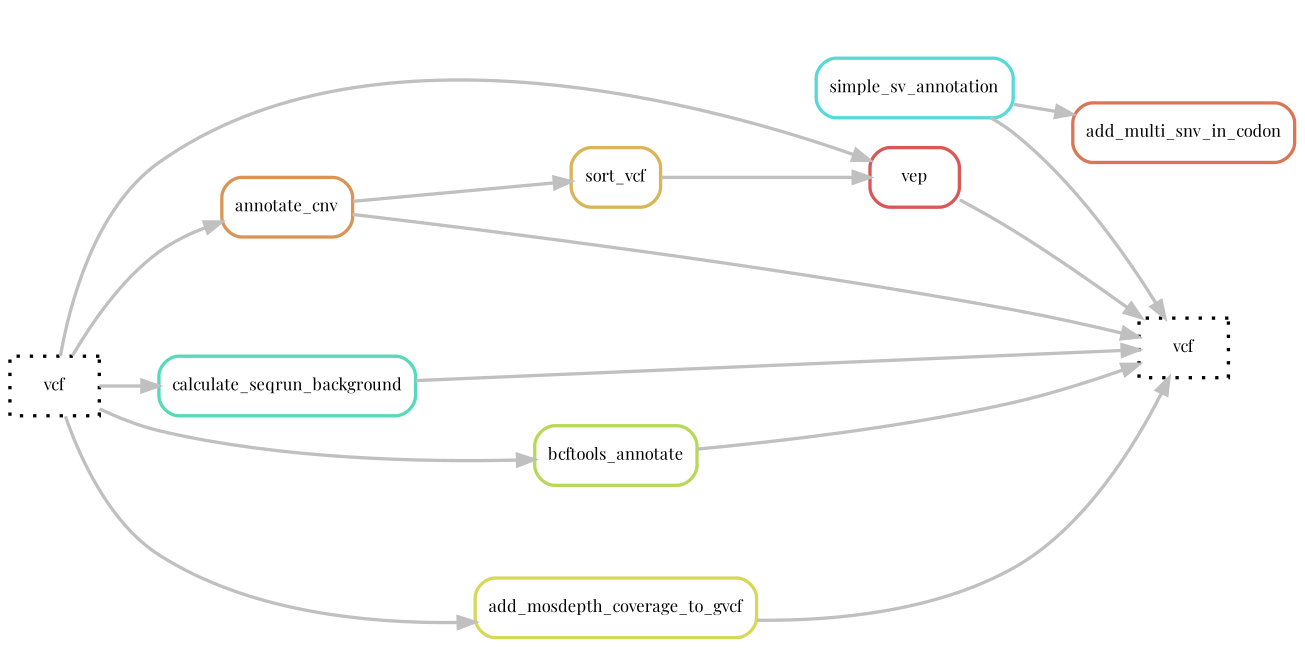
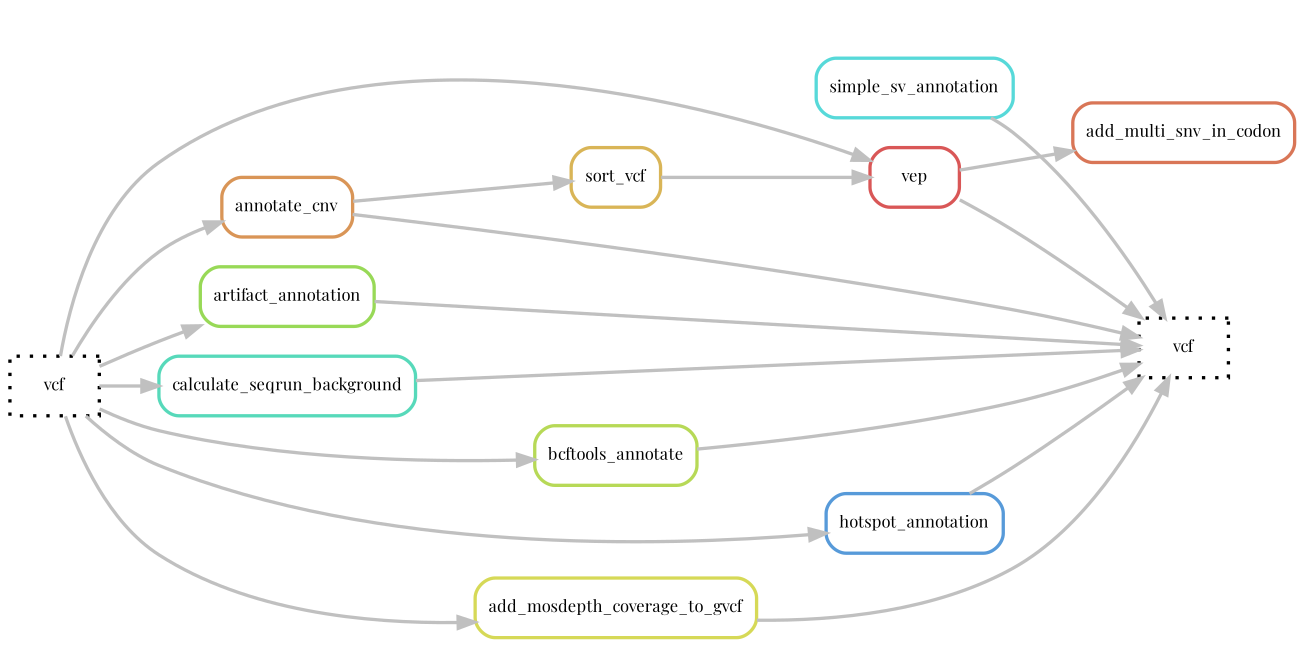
(1035, 108) -> (1008, 162)
none -> (287, 297)
none -> (915, 523)
